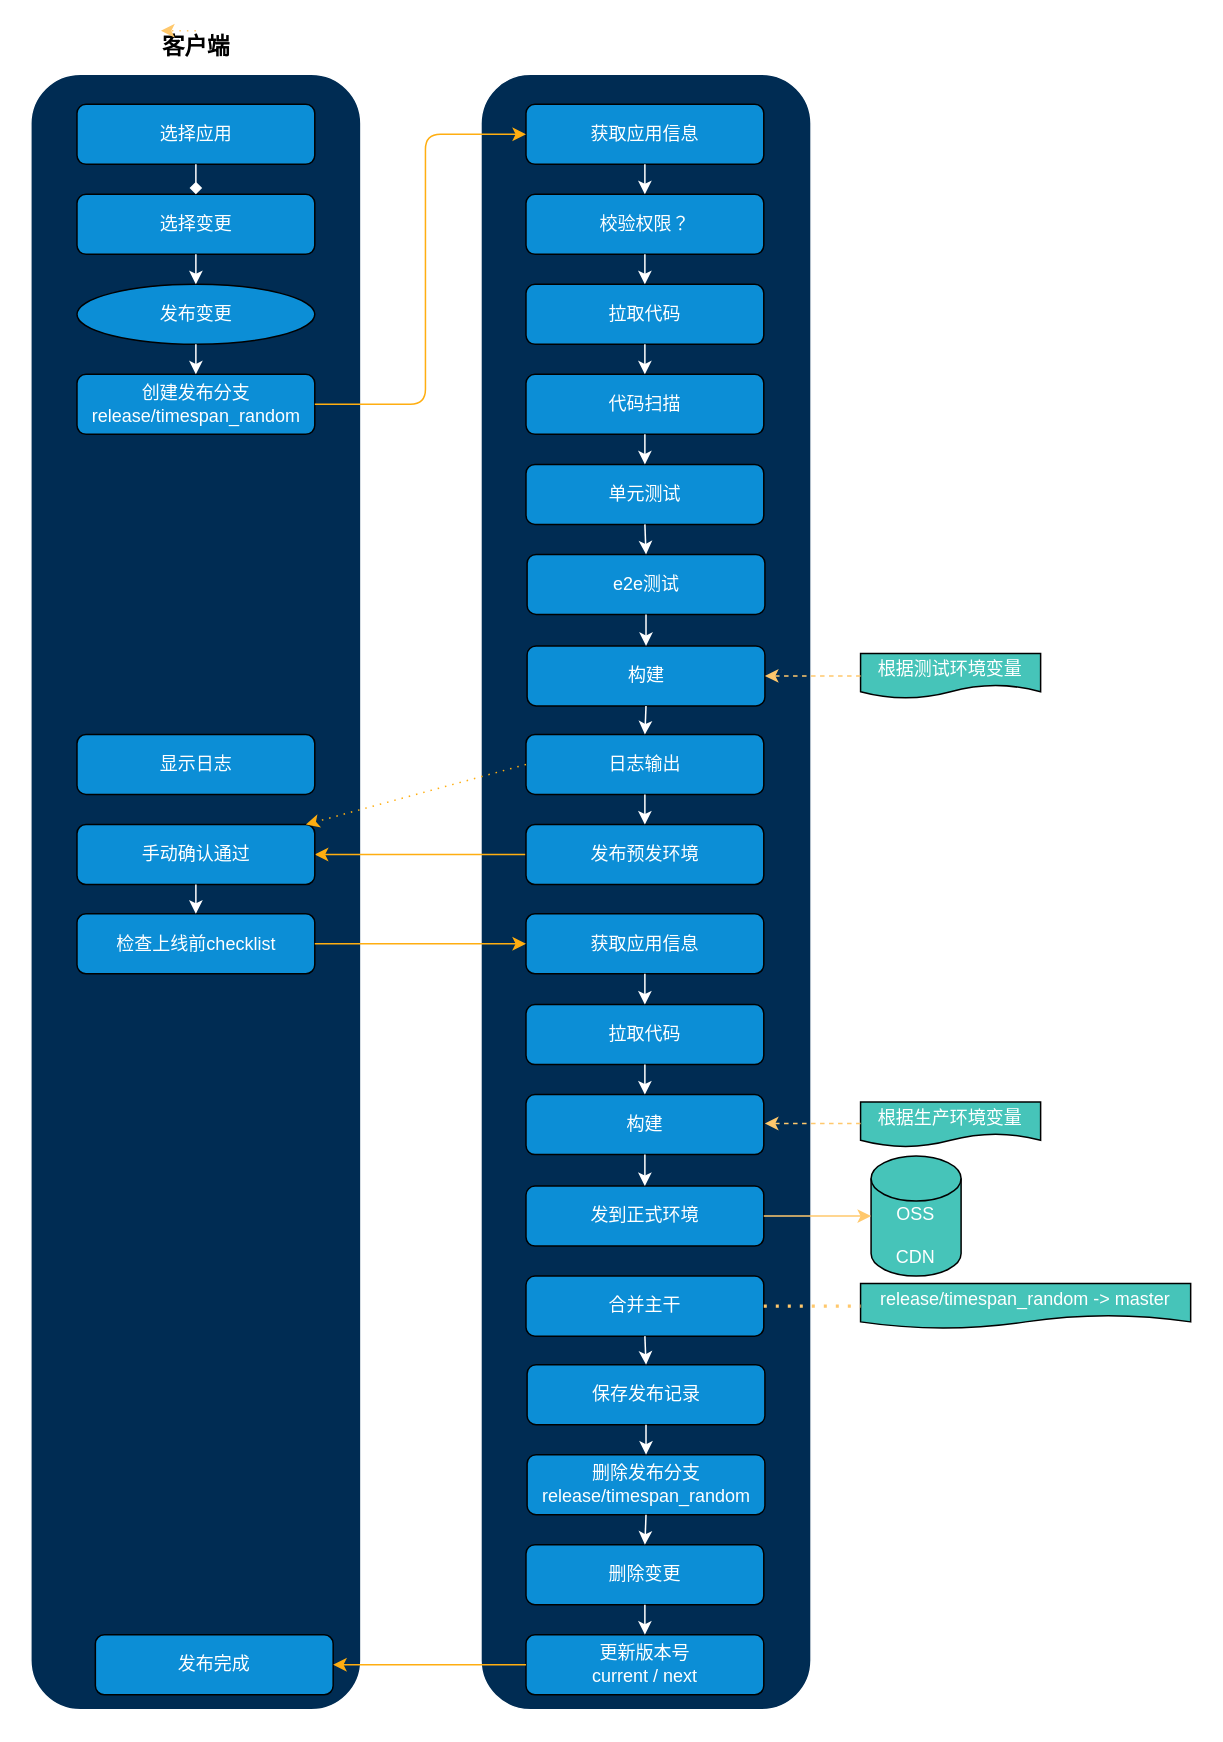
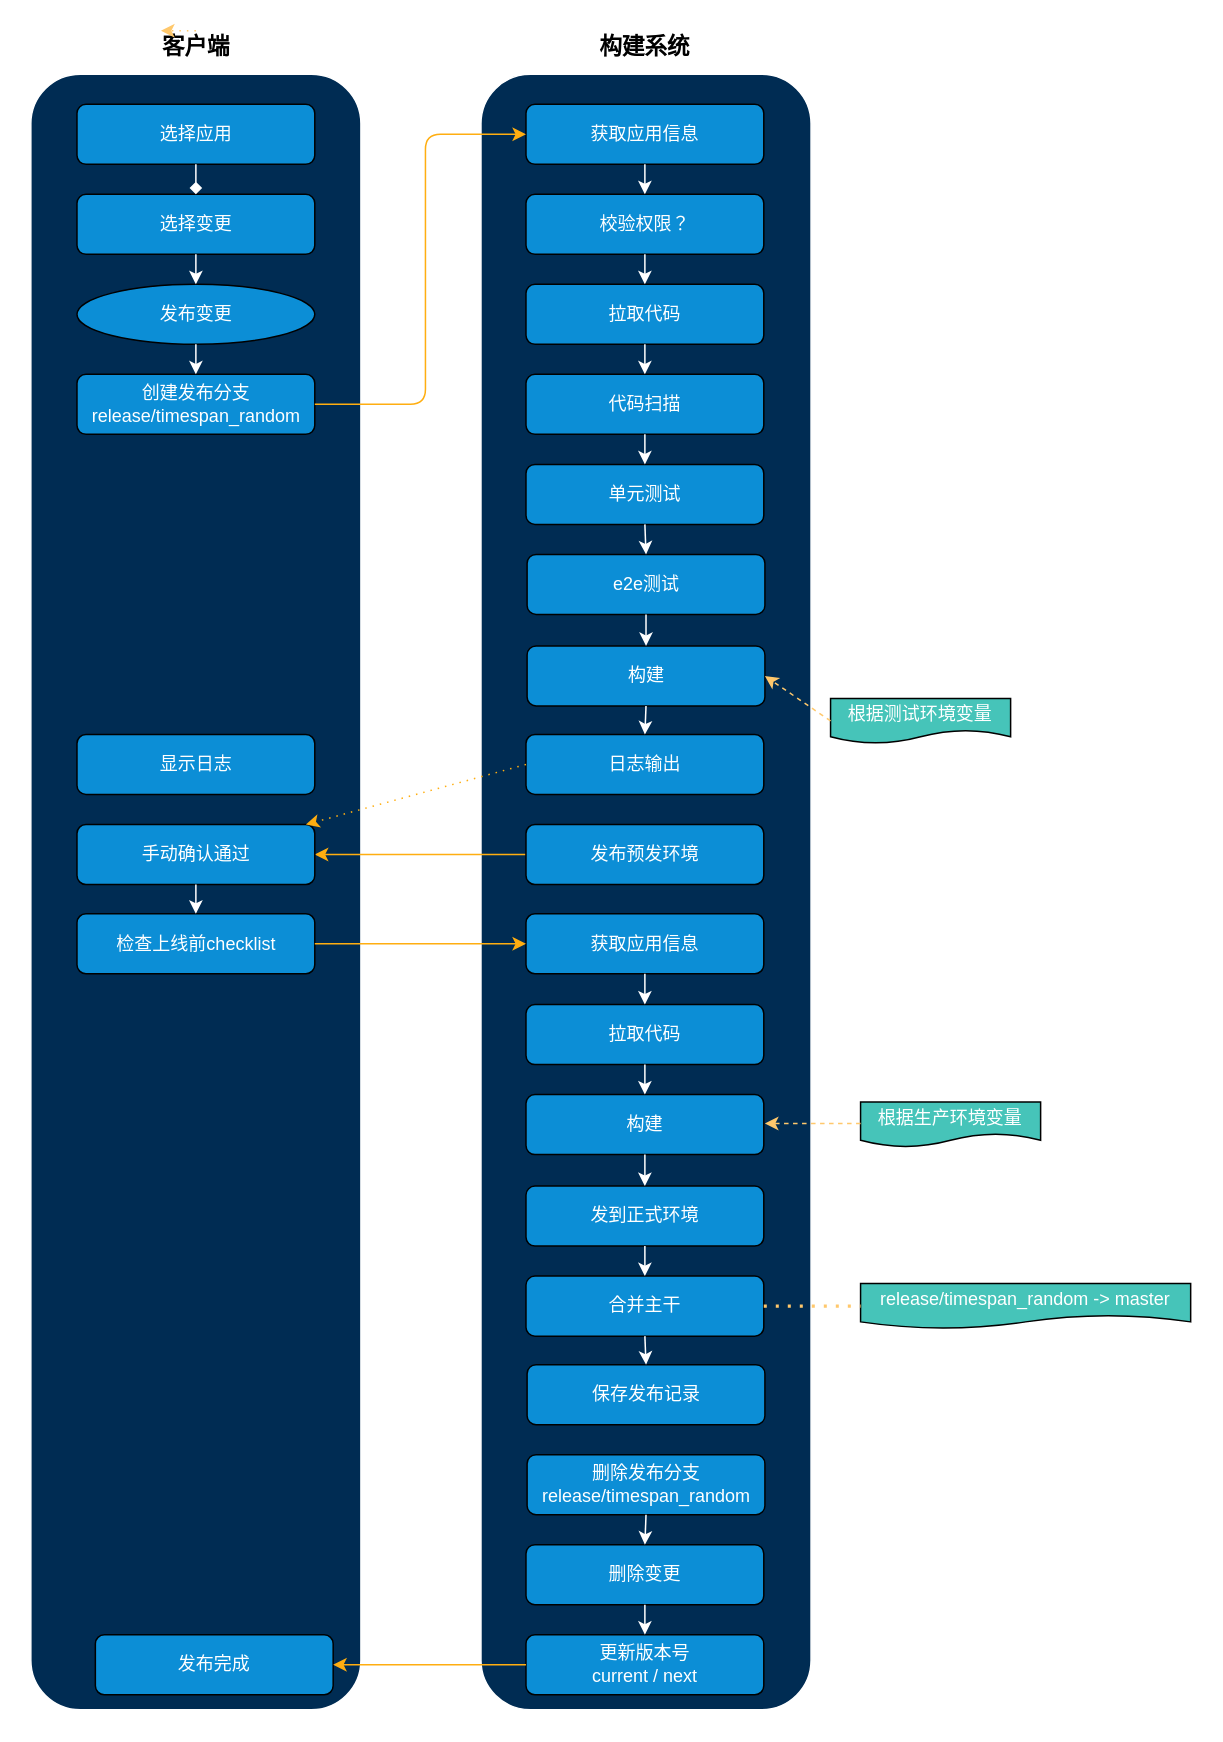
none -> (645, 46)
(950, 676) -> (920, 721)
(645, 804) -> none
(812, 1216) -> none
(916, 1216) -> none
none -> (645, 1256)
(646, 1434) -> none
